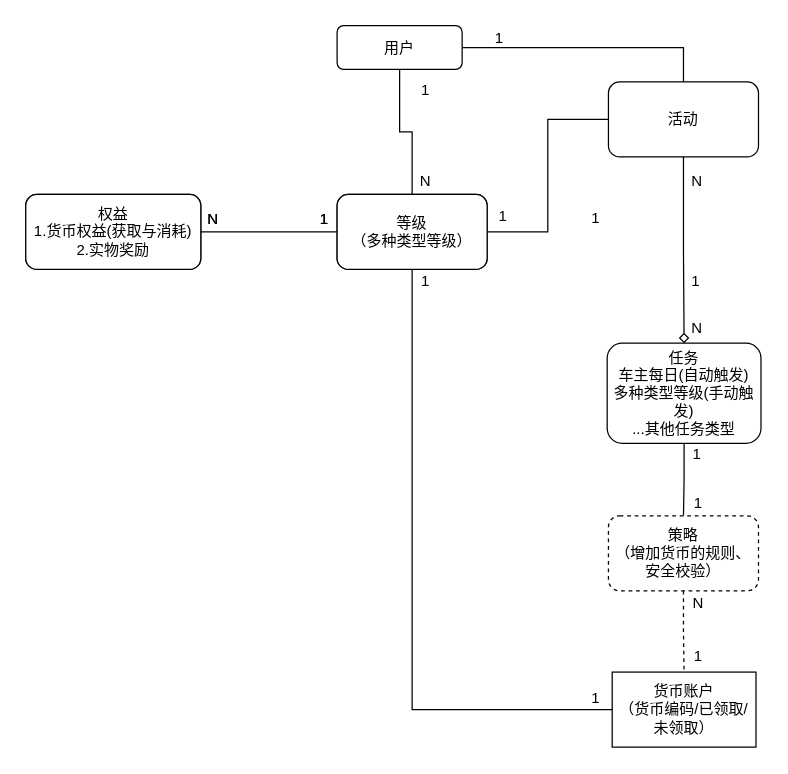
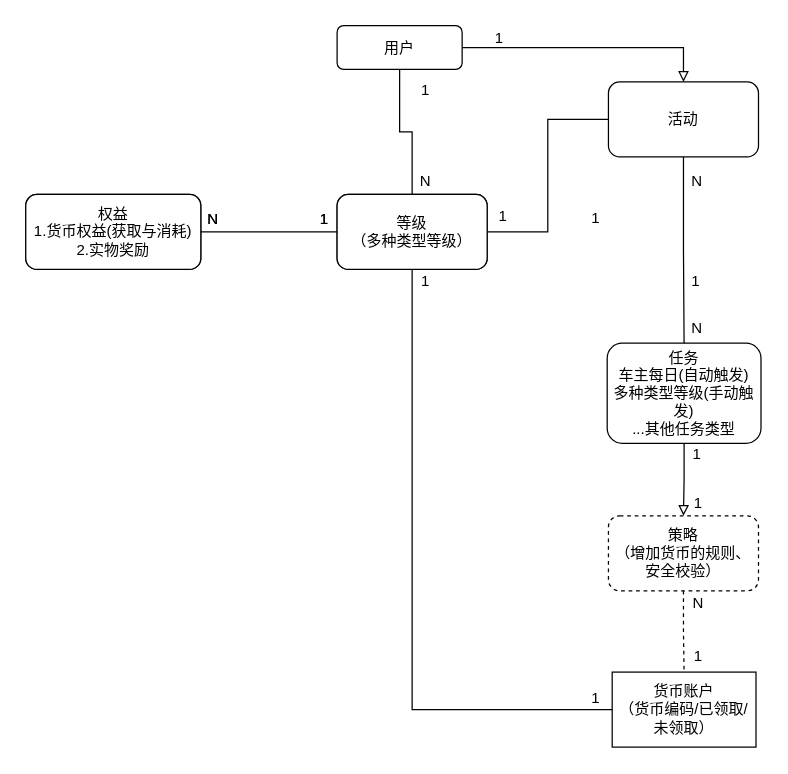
(683, 75) -> (683, 70)
(684, 332) -> (684, 337)
(683, 509) -> (683, 504)
